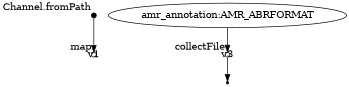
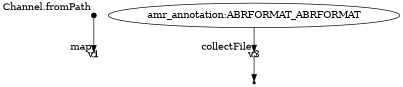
(227, 15) -> (254, 15)
